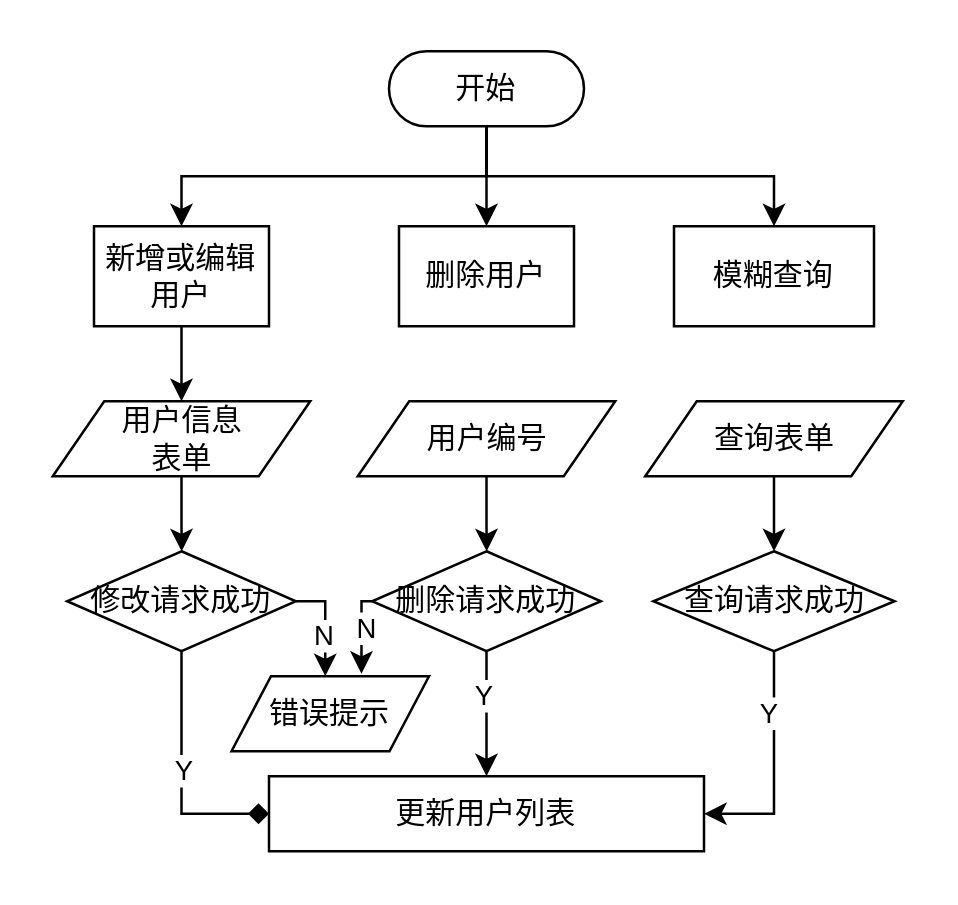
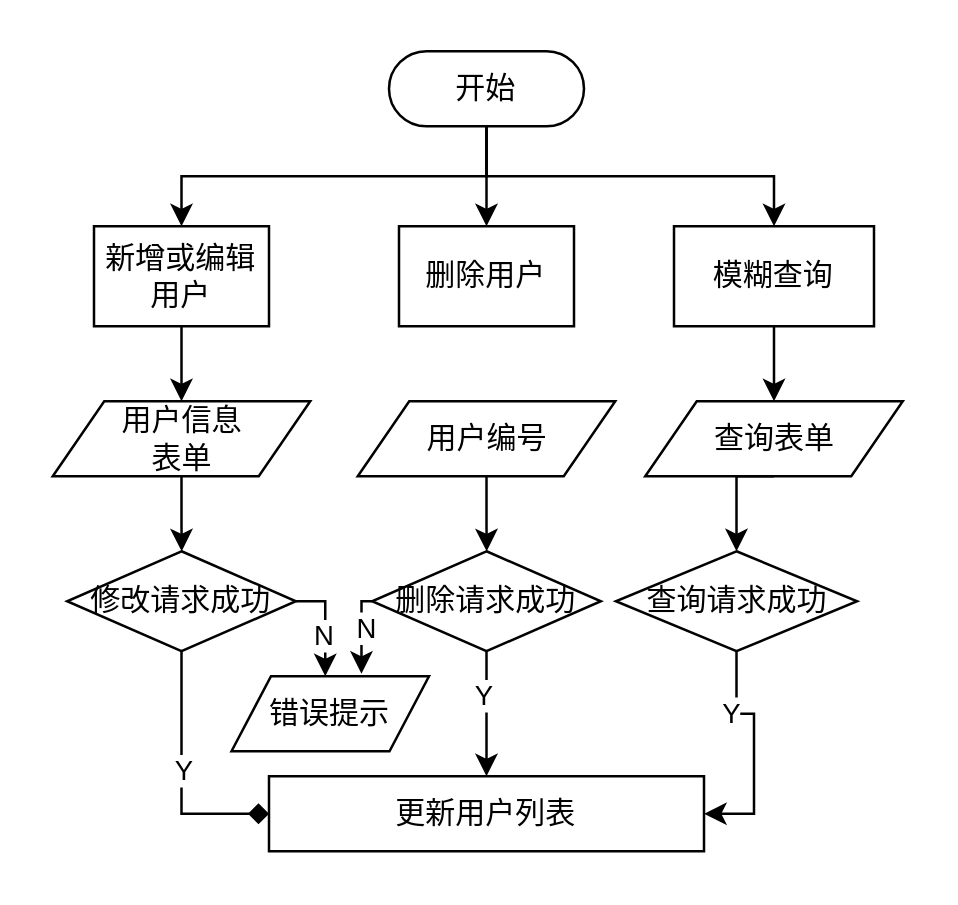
none -> (774, 372)
(774, 601) -> (736, 601)
